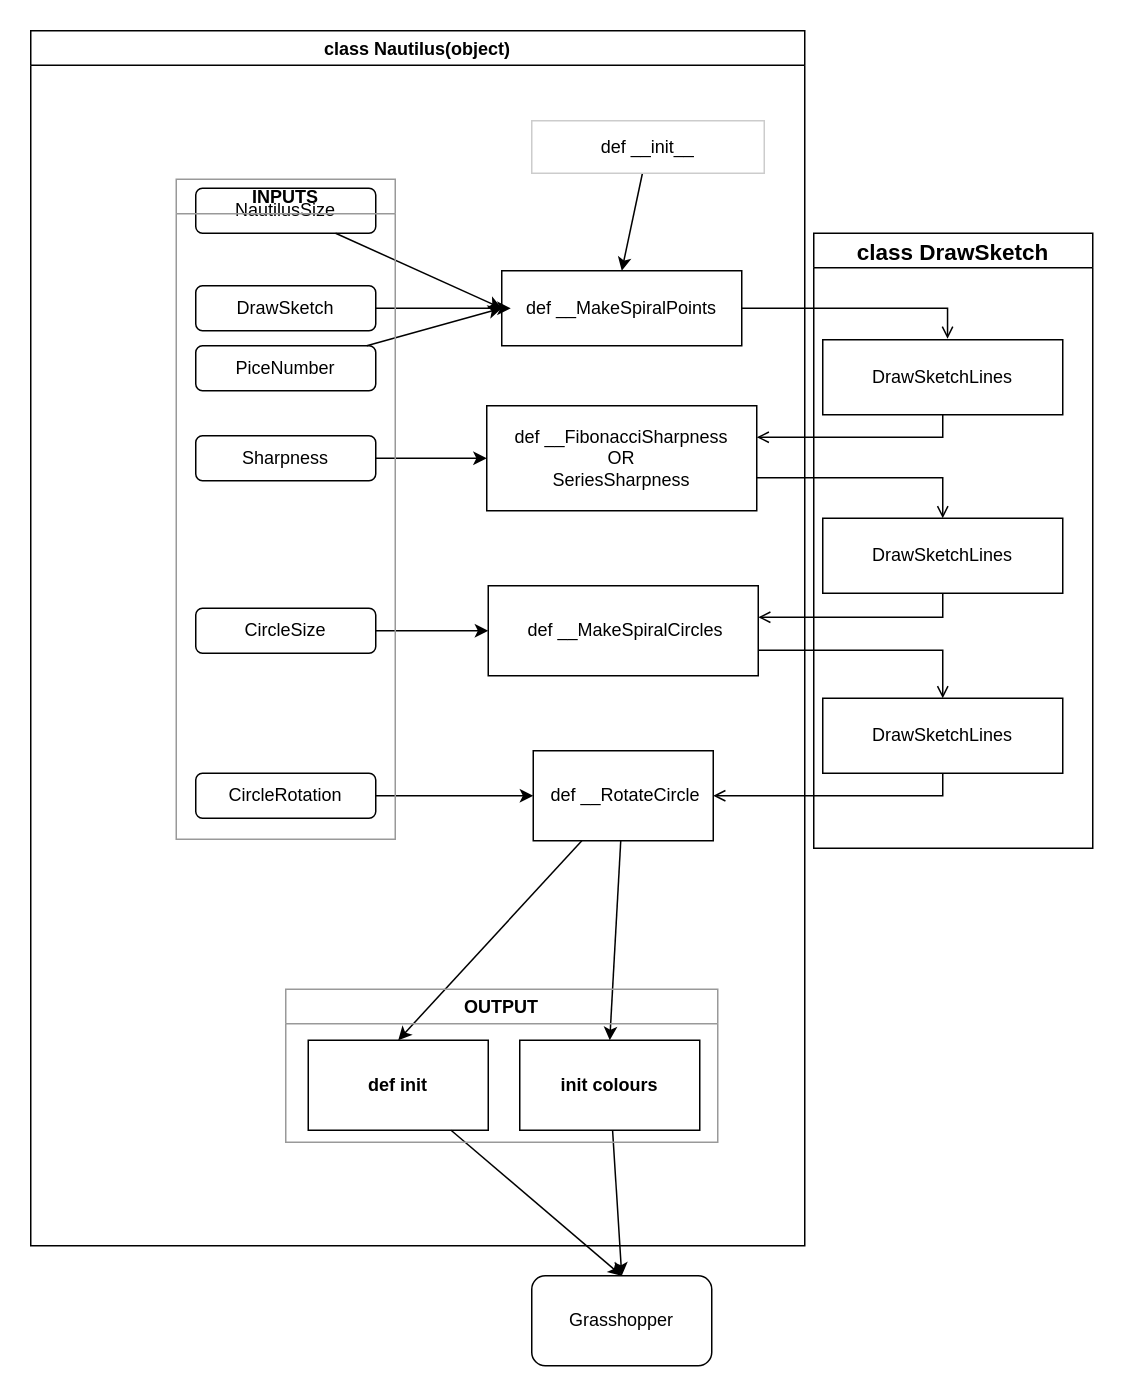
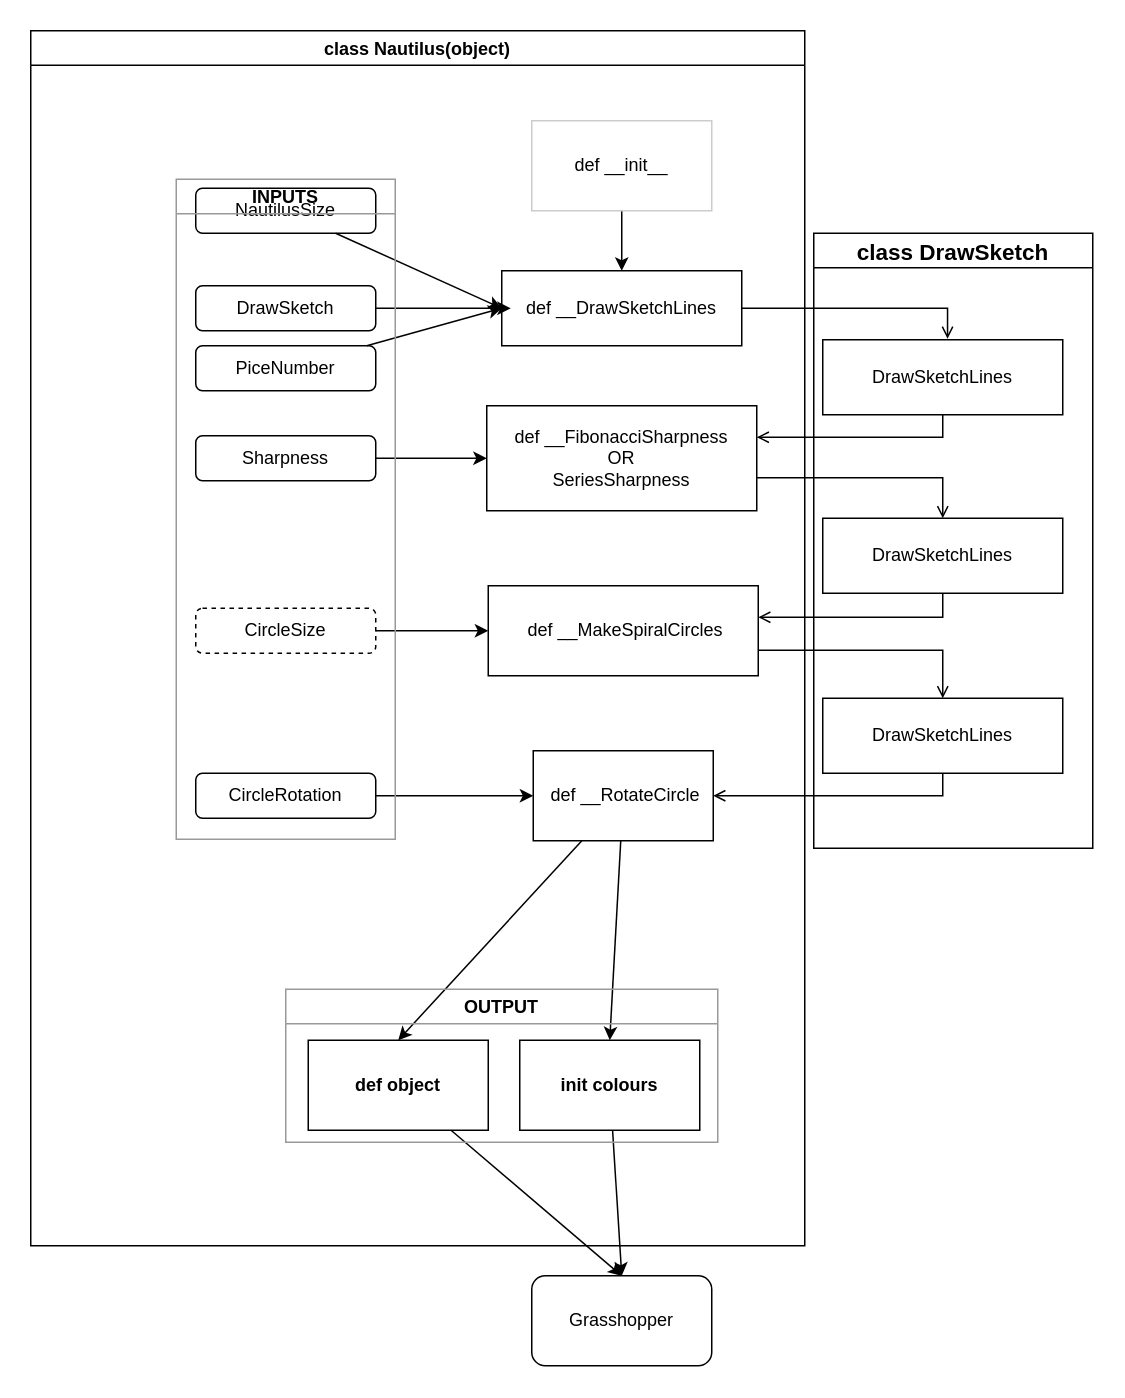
(648, 147) -> (622, 166)
(622, 308) -> (622, 308)
(286, 631) -> (286, 631)
(398, 1085) -> (398, 1085)
